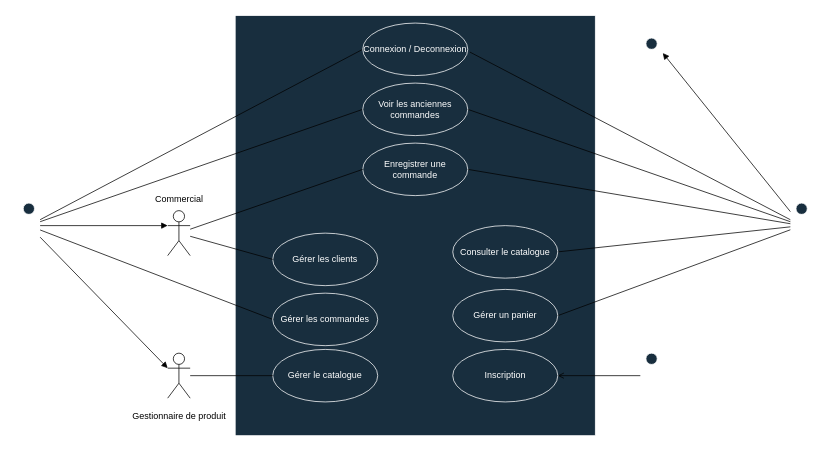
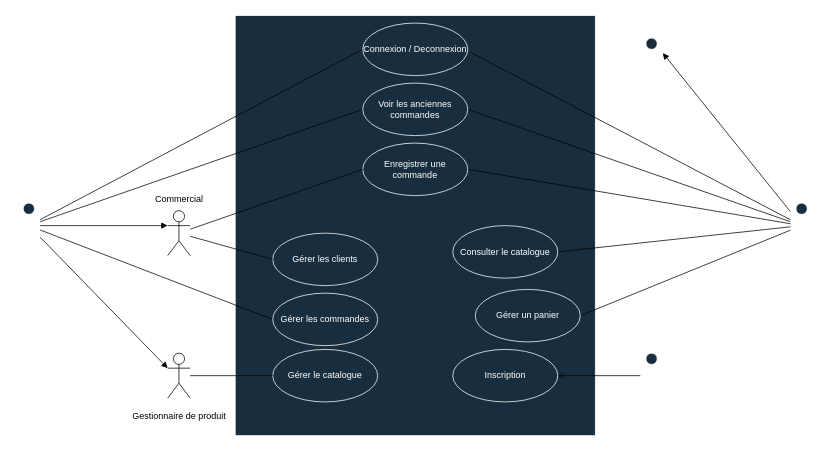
(505, 315) -> (528, 315)
